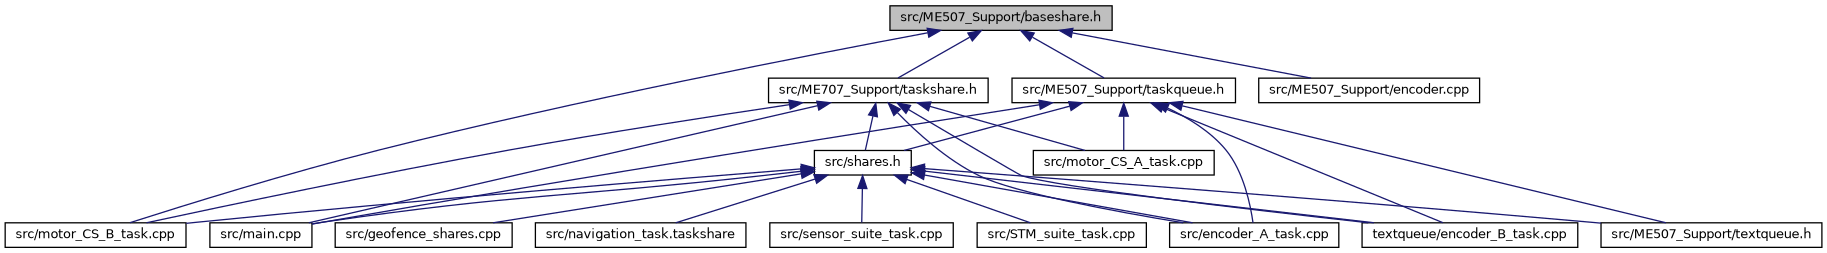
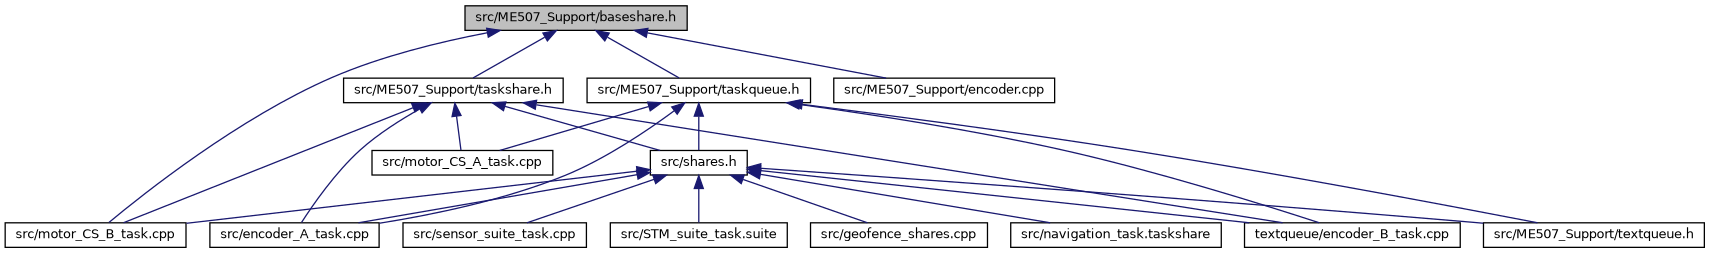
(878, 90) -> (453, 90)
(261, 235) -> none
(1062, 235) -> (699, 235)
